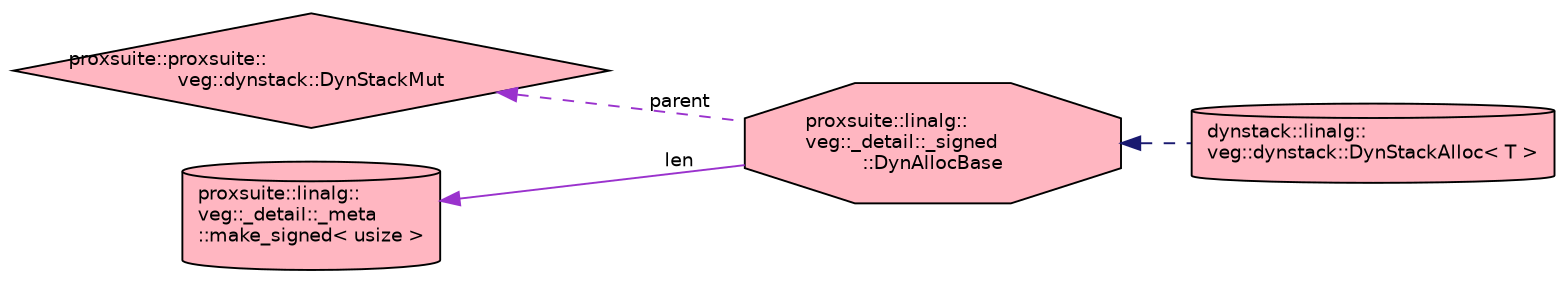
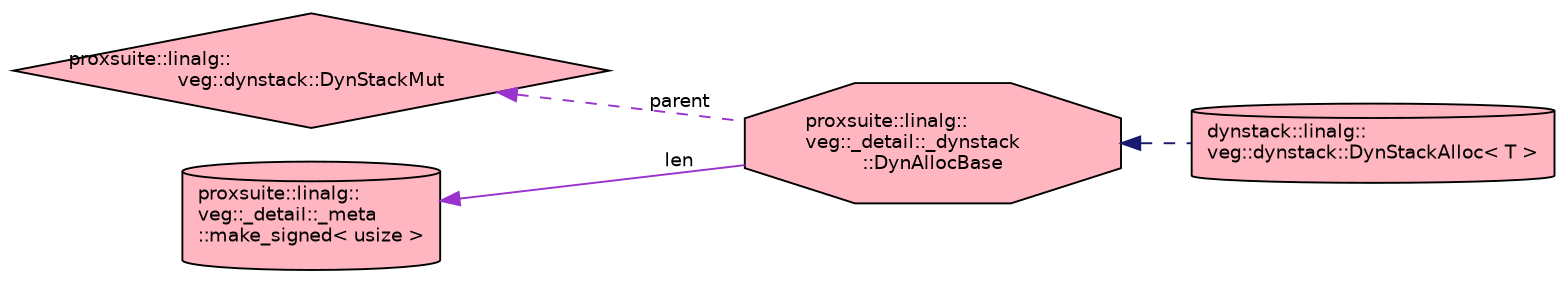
(311, 71) -> (311, 71)
(933, 143) -> (933, 143)
